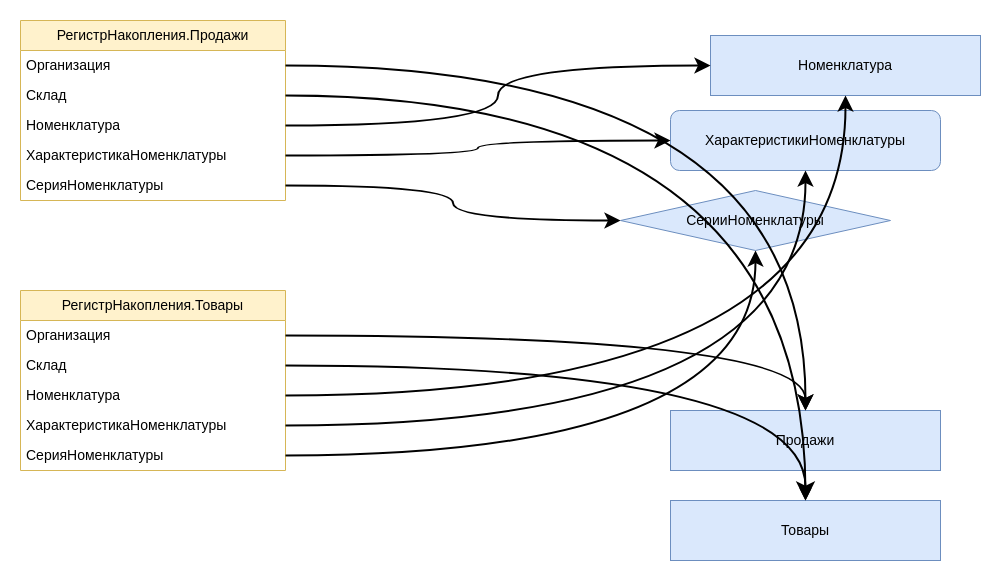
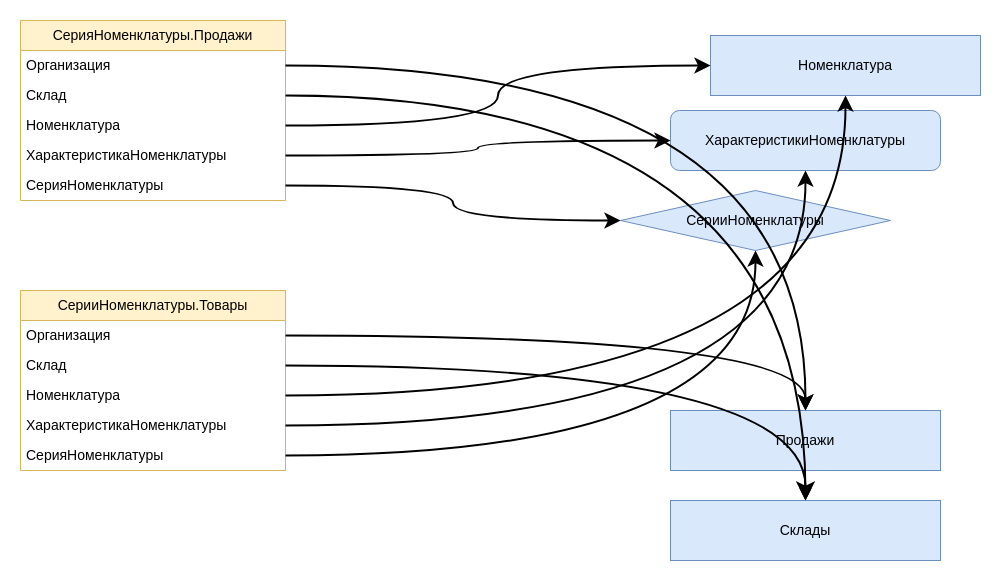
(153, 36) -> (153, 36)
(153, 306) -> (153, 306)
(806, 531) -> (806, 531)
